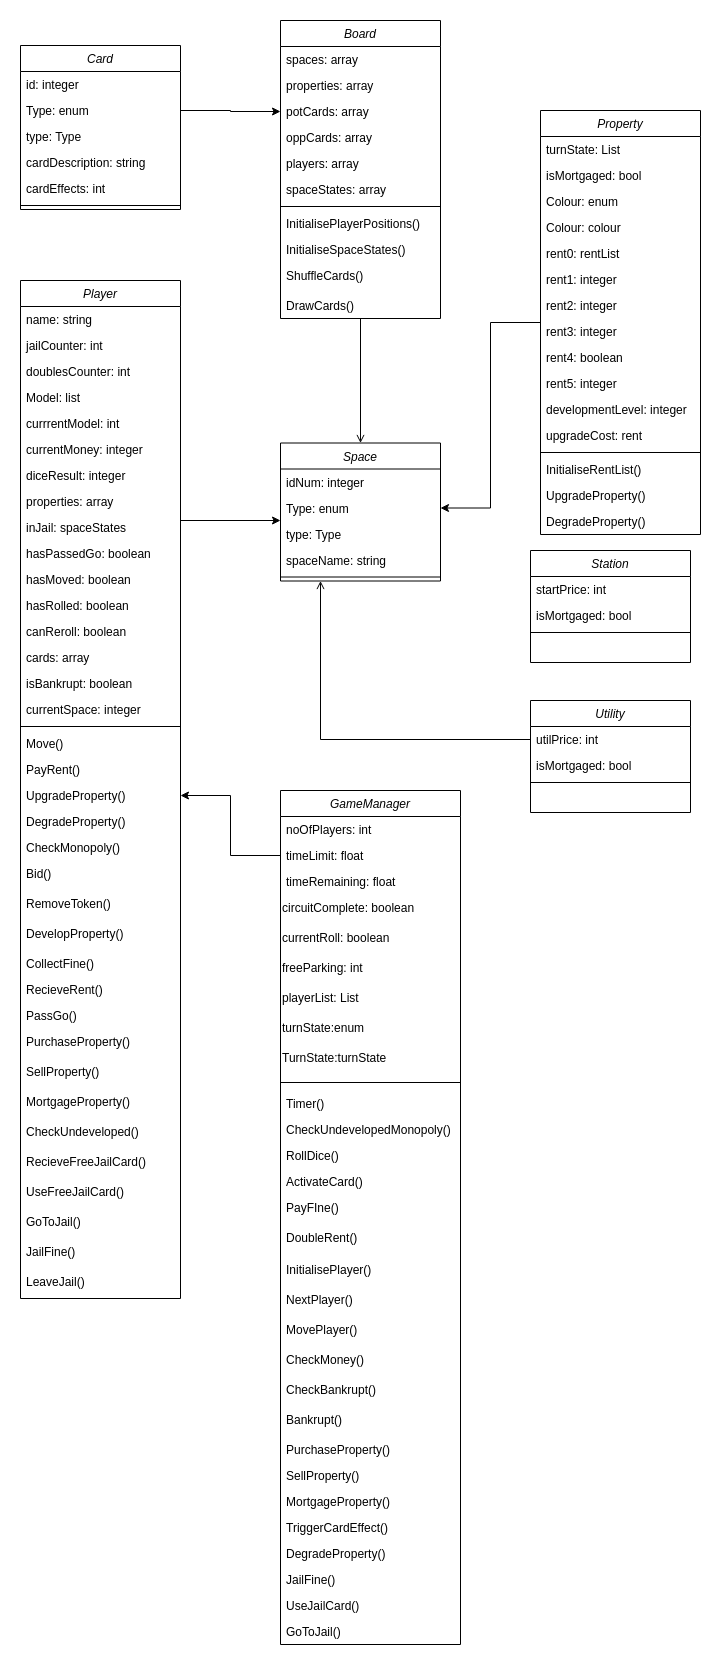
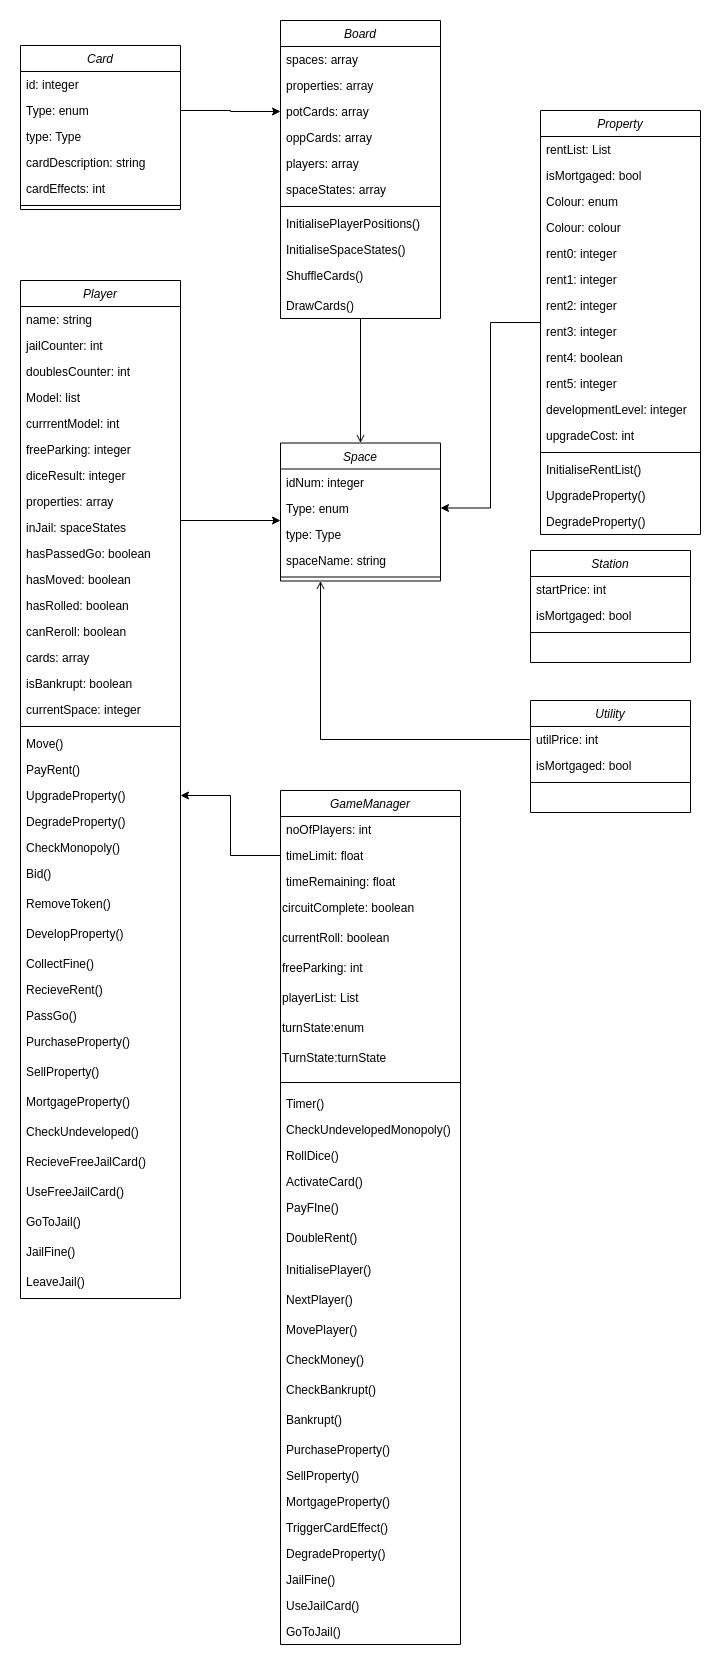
(592, 150) -> (587, 150)
(592, 254) -> (588, 254)
(600, 436) -> (595, 436)
(92, 450) -> (87, 450)
